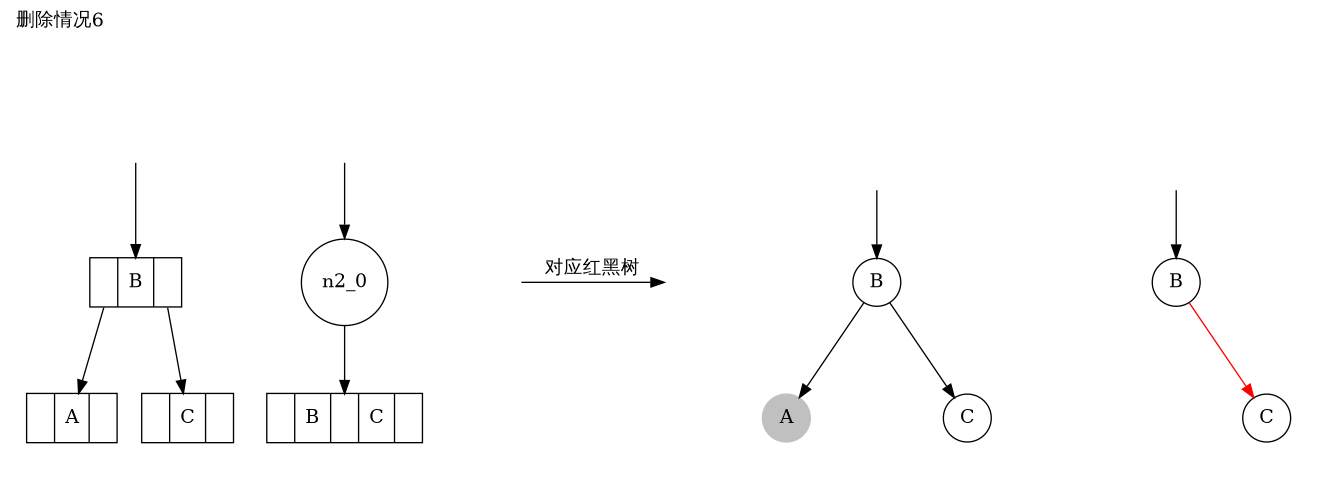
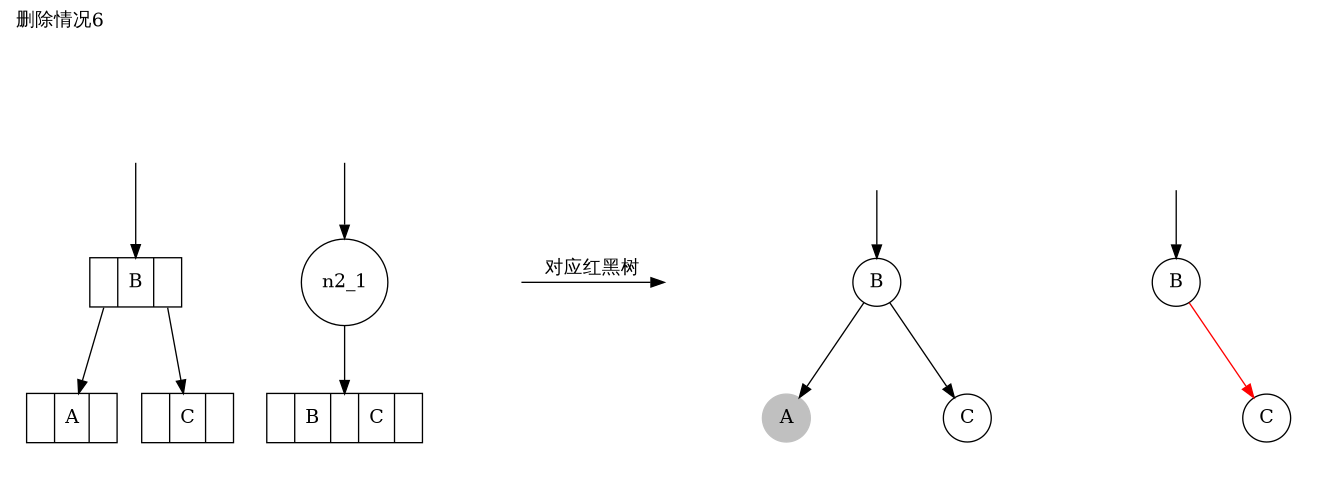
(345, 282) -> (345, 282)
